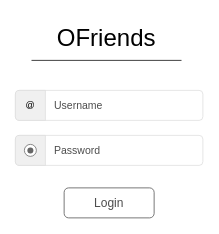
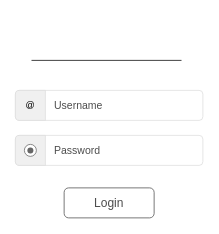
(107, 38) -> none
